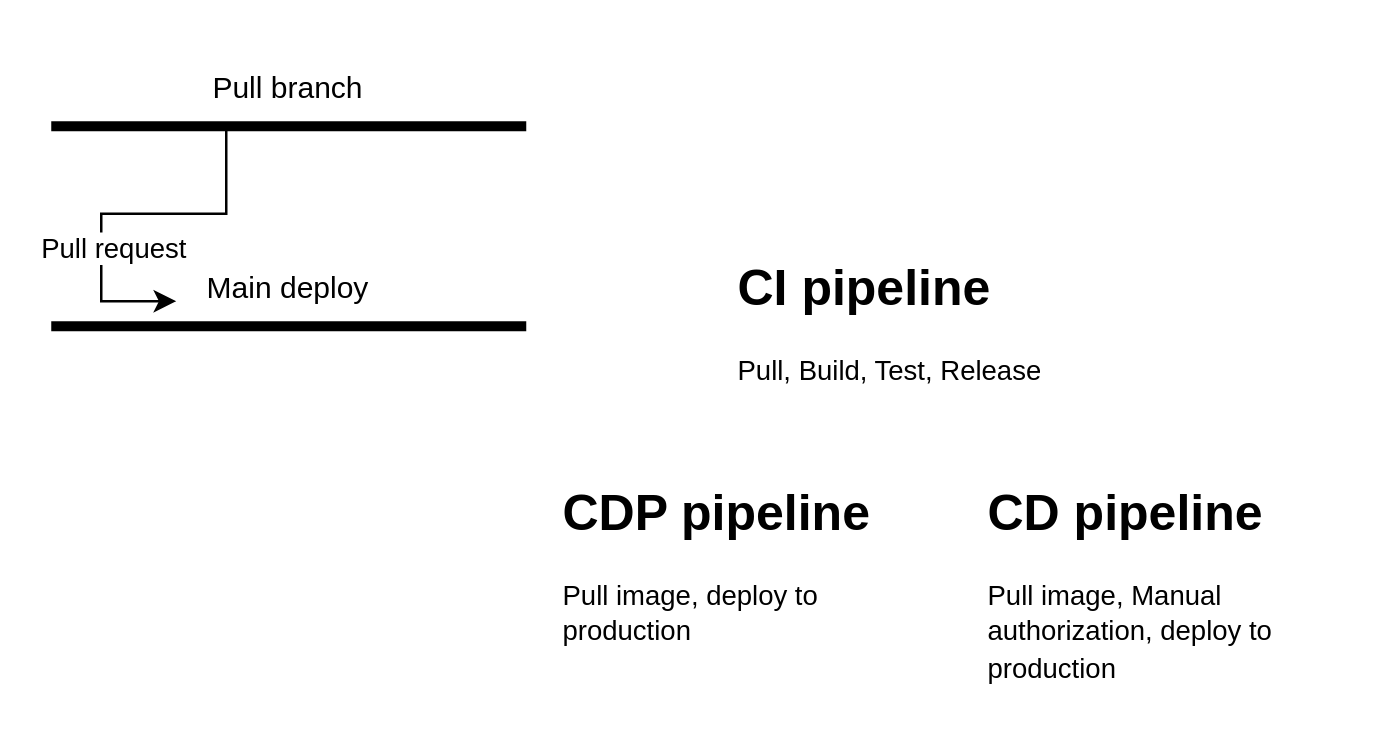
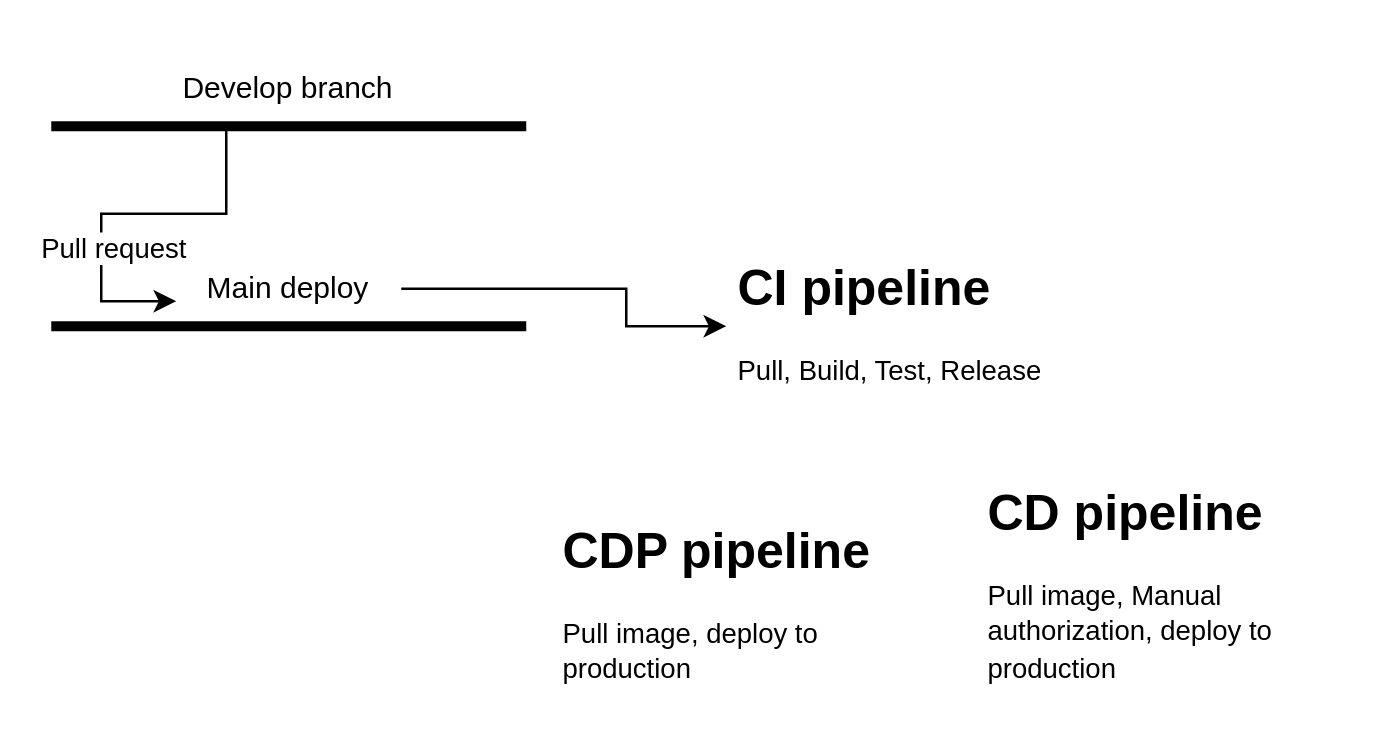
(289, 89) -> (289, 89)
none -> (574, 289)
(726, 564) -> (726, 601)
